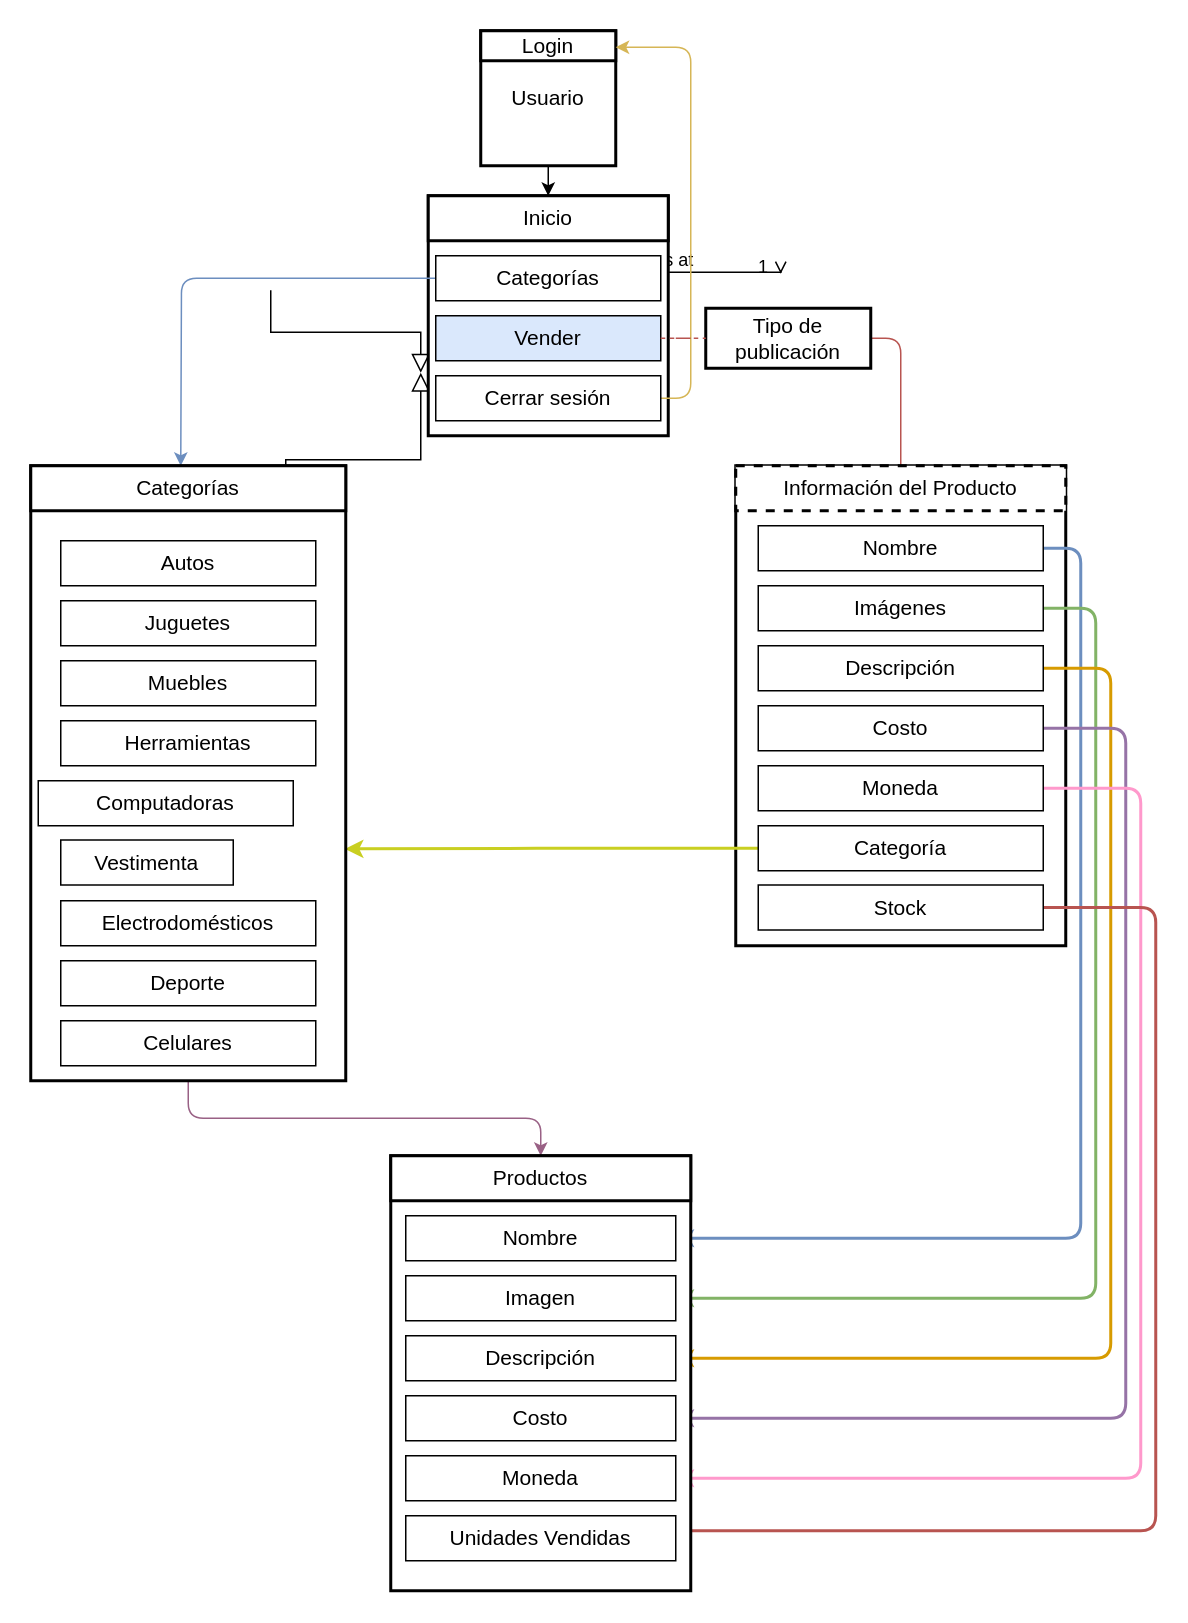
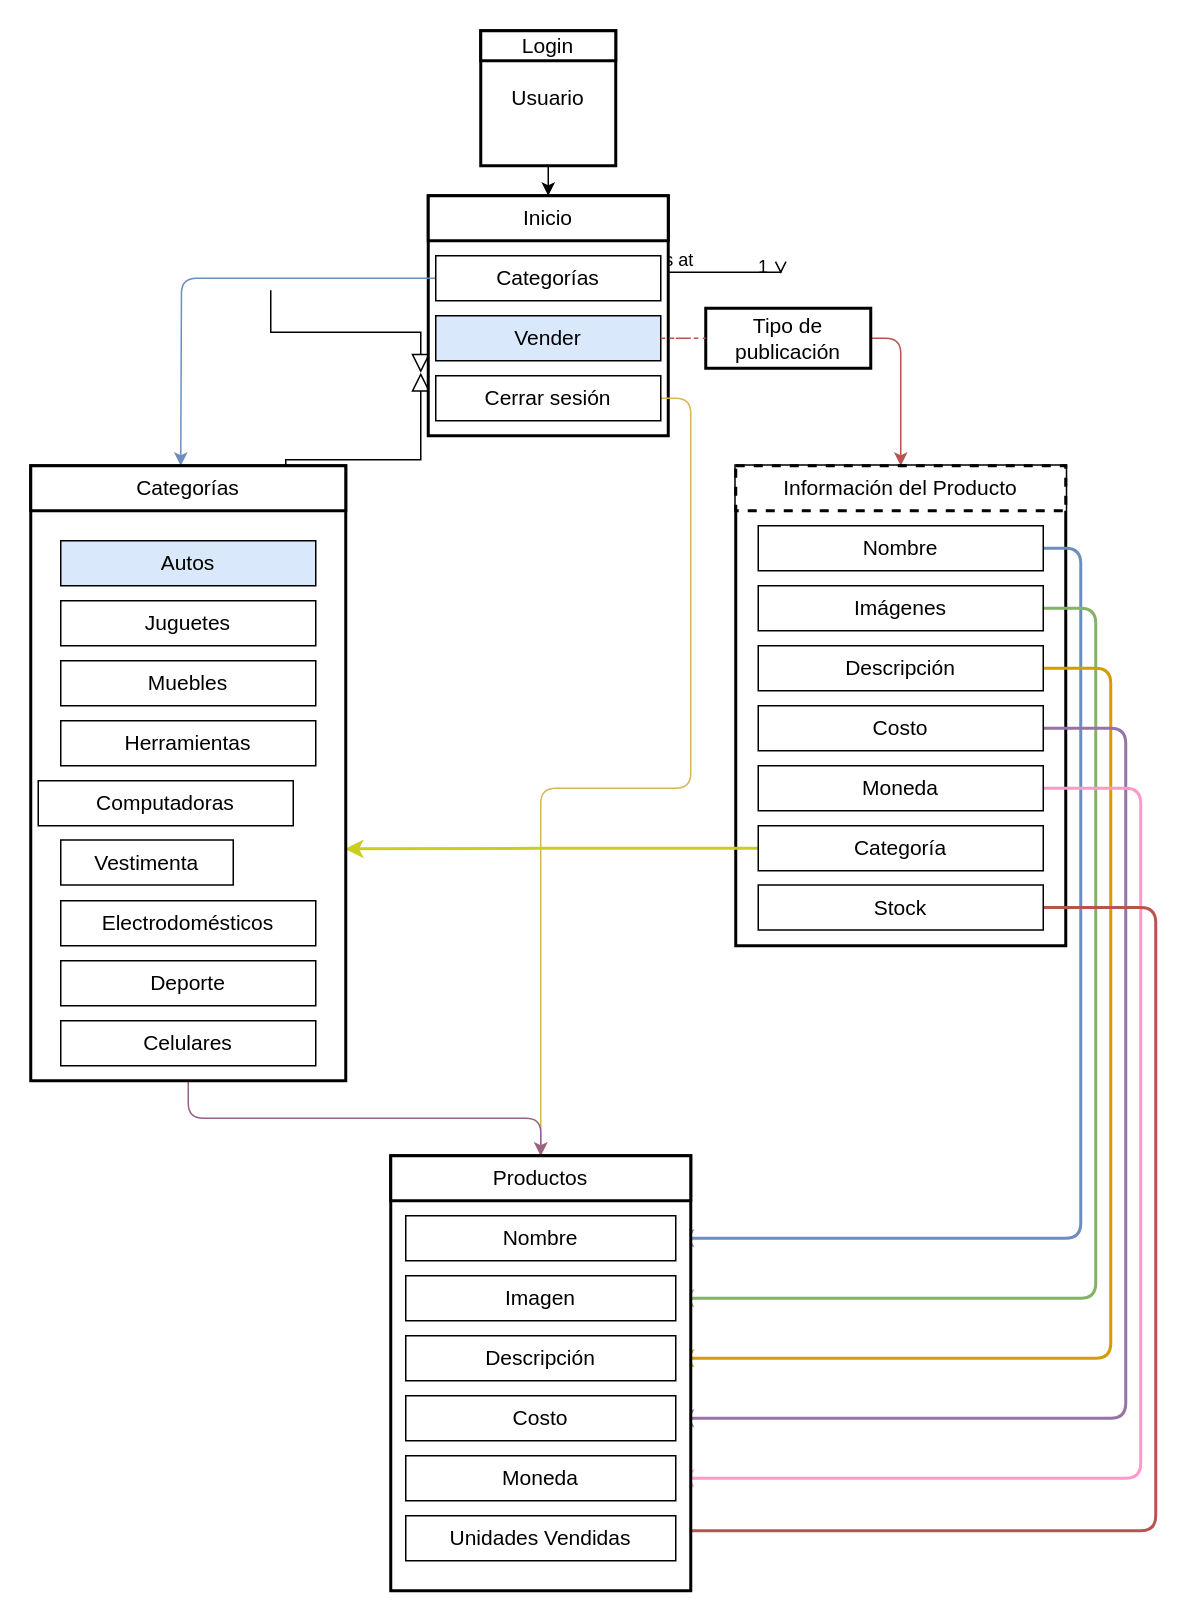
(691, 197) -> (646, 788)
(901, 458) -> (901, 454)
(188, 563) -> (188, 563)
